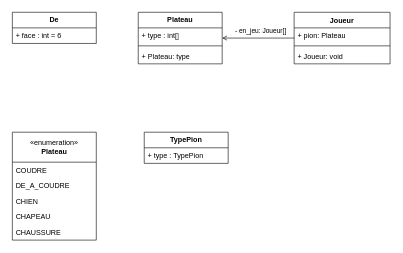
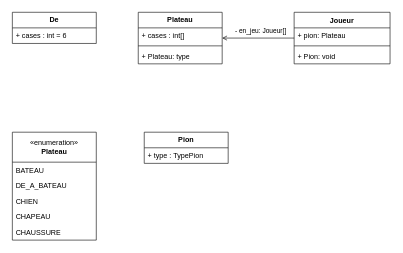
(42, 36) -> (44, 36)
(165, 36) -> (167, 36)
(322, 57) -> (317, 57)
(186, 140) -> (186, 140)
(28, 171) -> (28, 171)
(38, 186) -> (38, 186)
